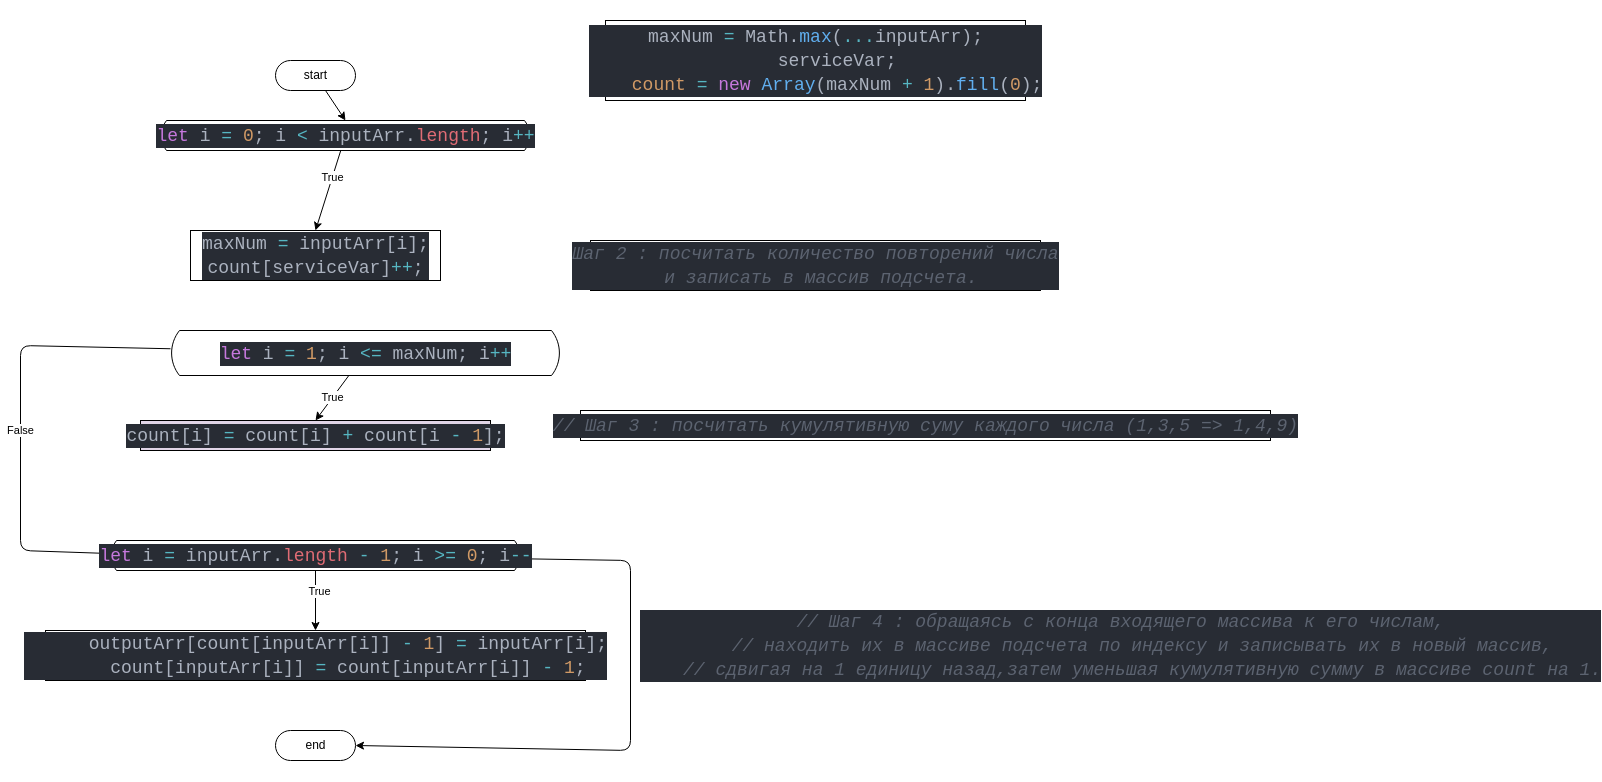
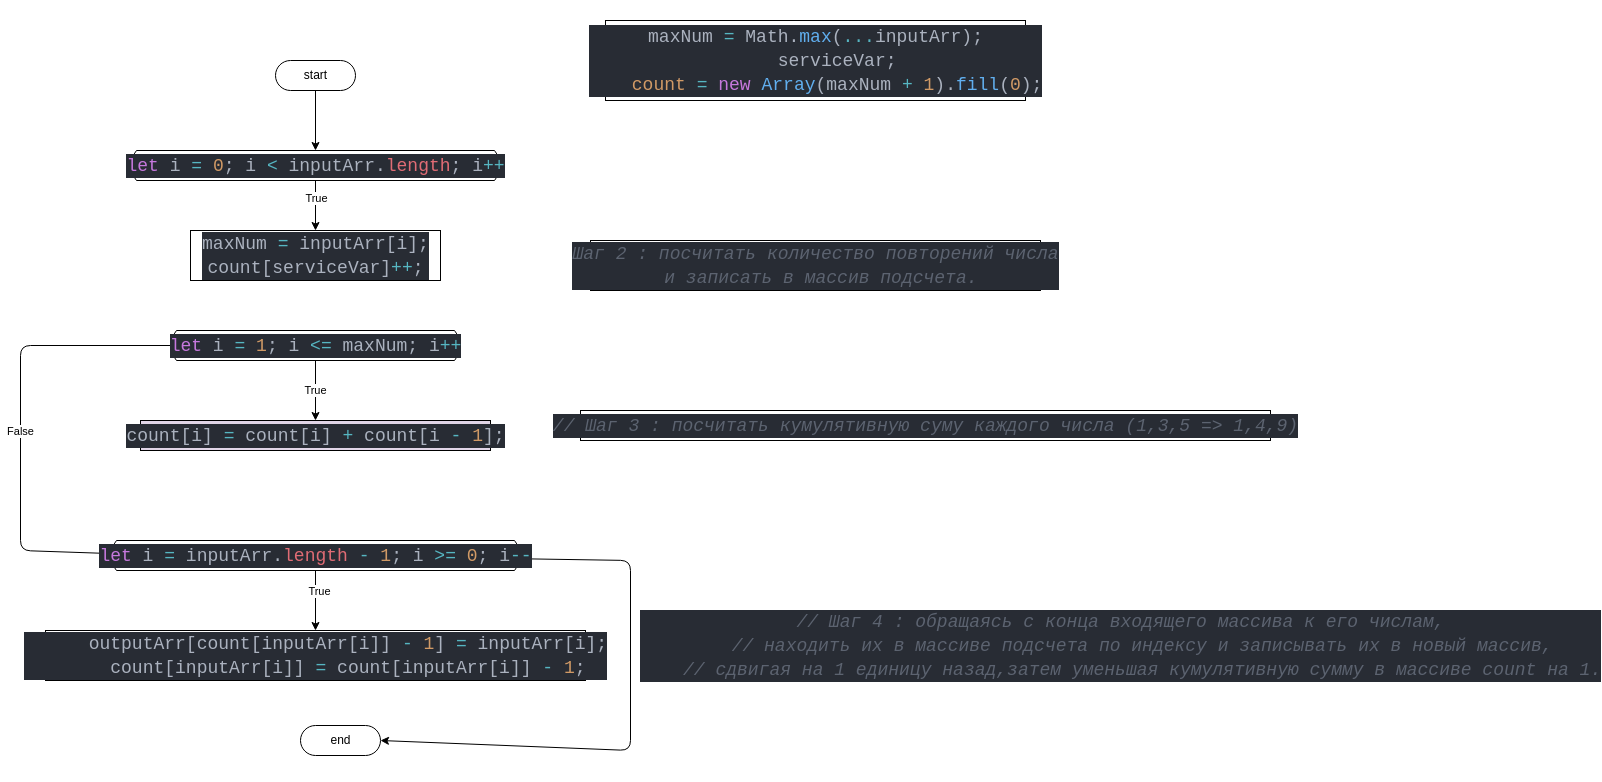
(346, 136) -> (316, 166)
(366, 353) -> (316, 346)
(316, 746) -> (341, 741)
